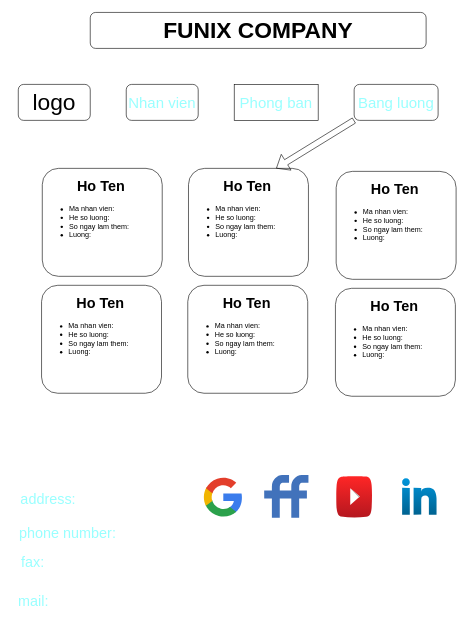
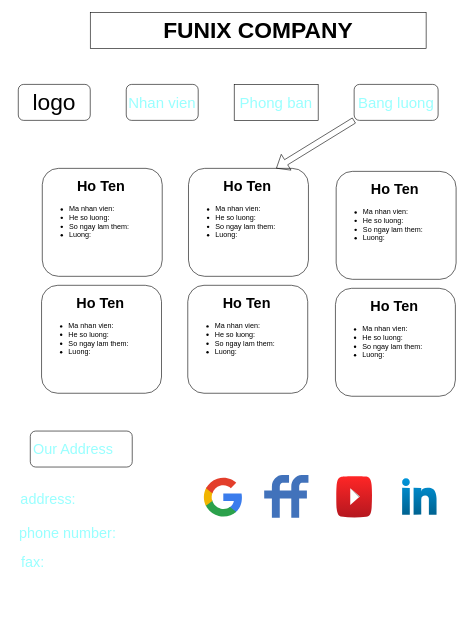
(258, 30) -> (258, 30)
none -> (81, 449)
(33, 602) -> none
